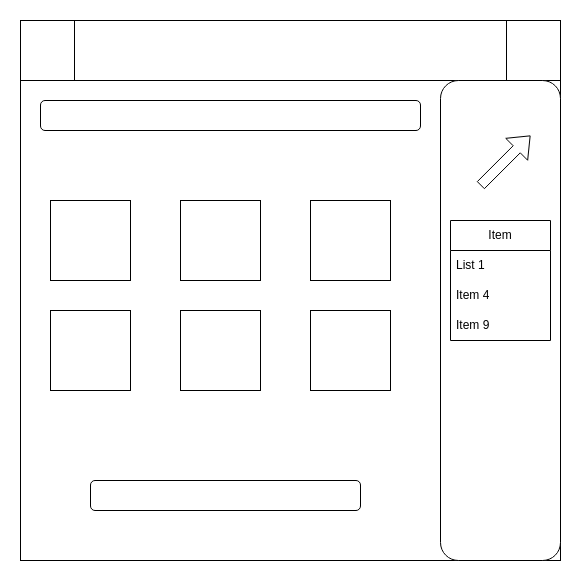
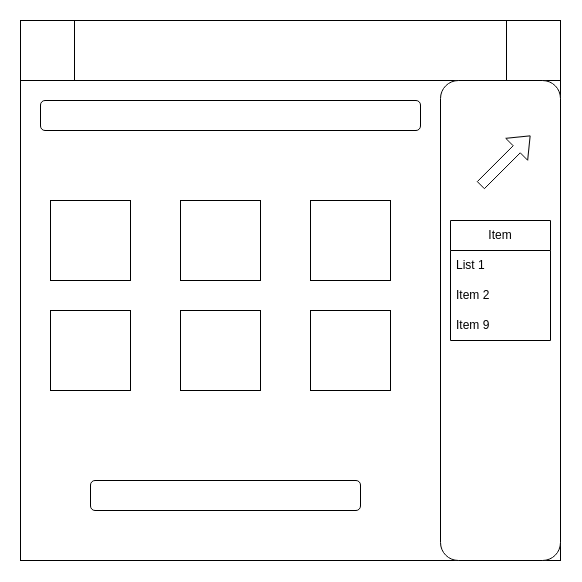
(475, 296) -> (475, 296)
